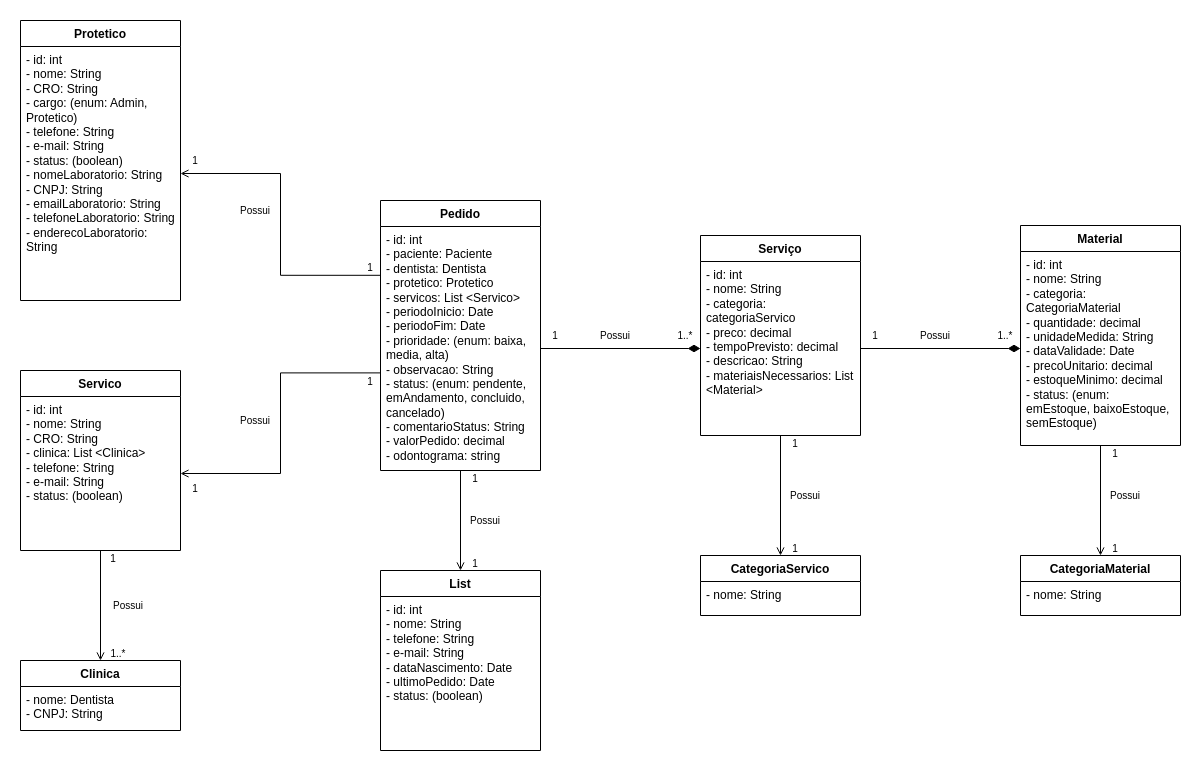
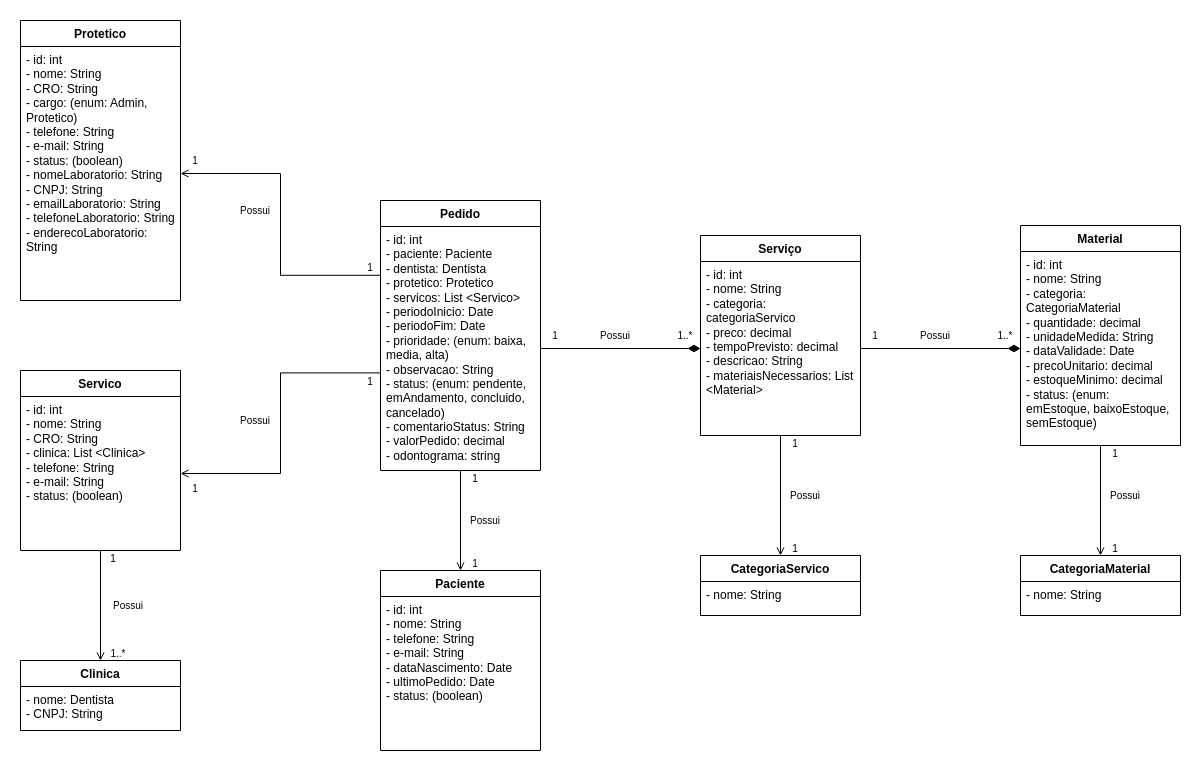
(461, 585) -> (461, 585)
